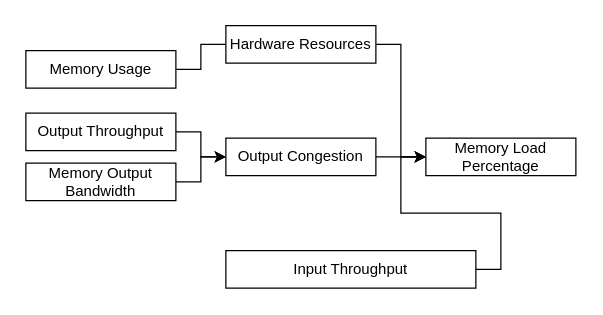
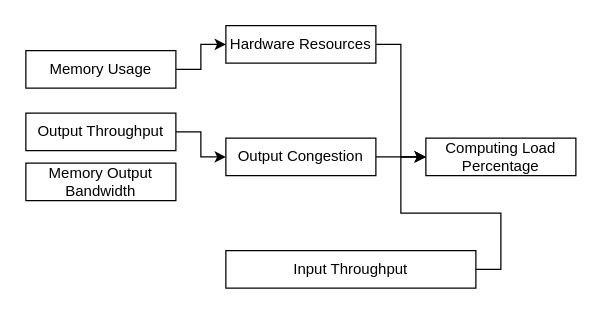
(219, 44) -> (216, 44)
(501, 157) -> (501, 157)
(200, 182) -> none
